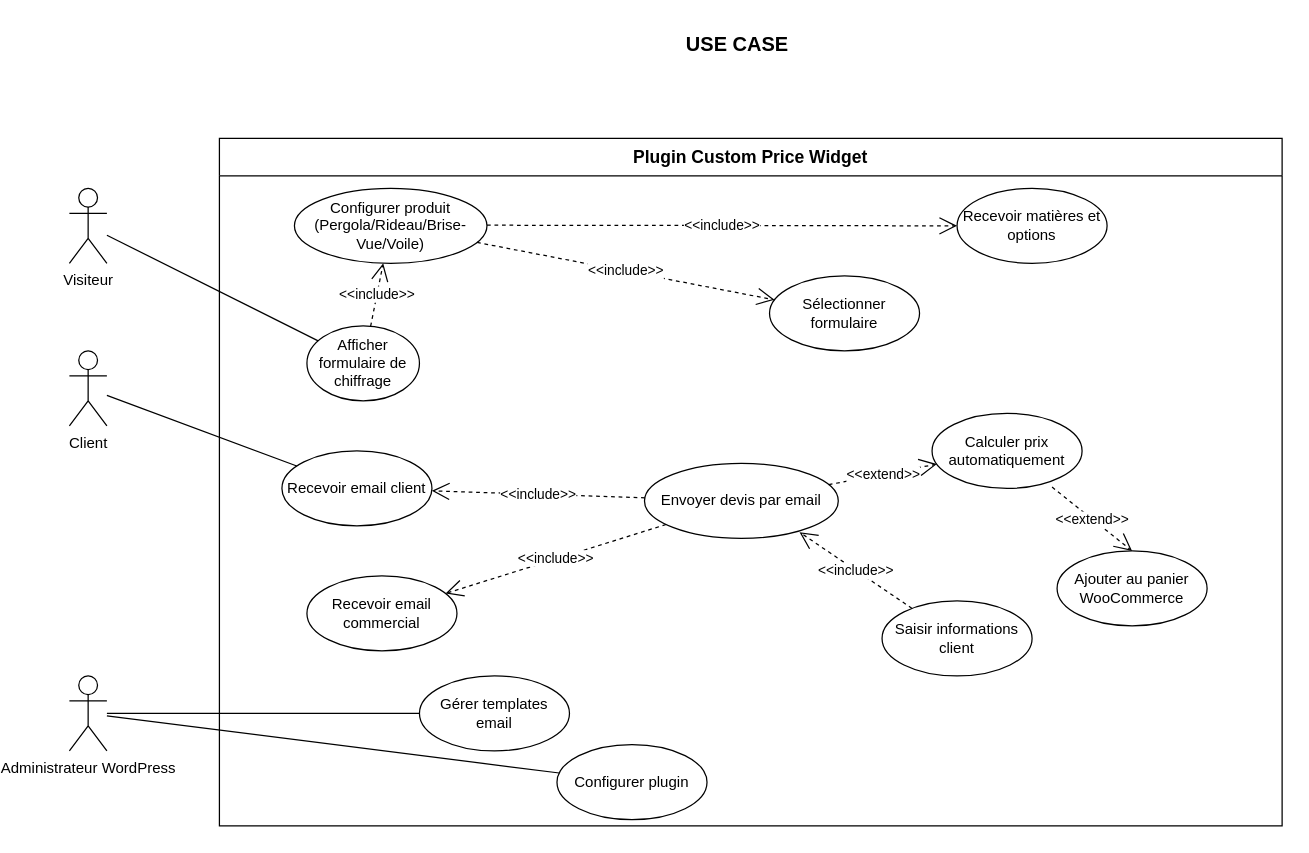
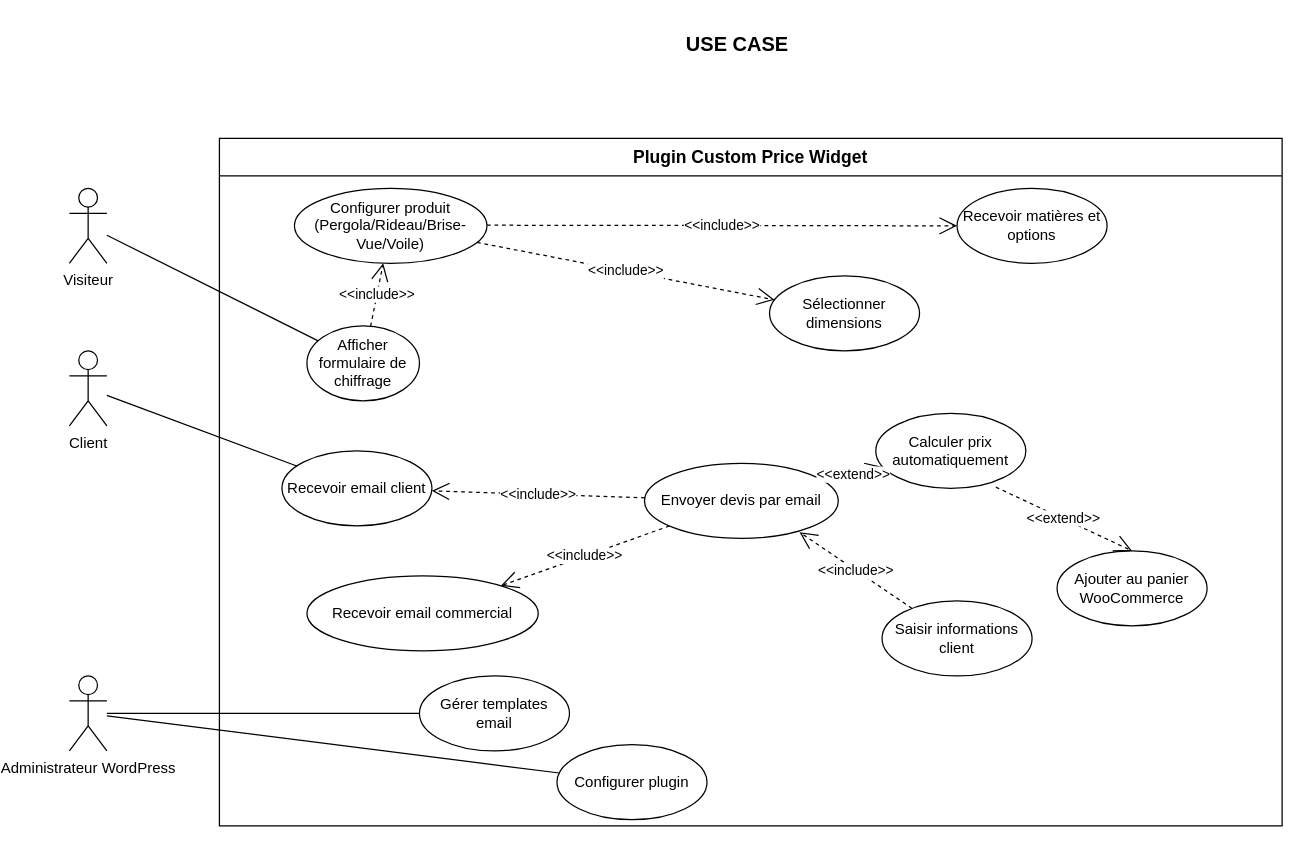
(844, 313) -> (844, 313)
(1007, 451) -> (951, 451)
(382, 613) -> (423, 613)
